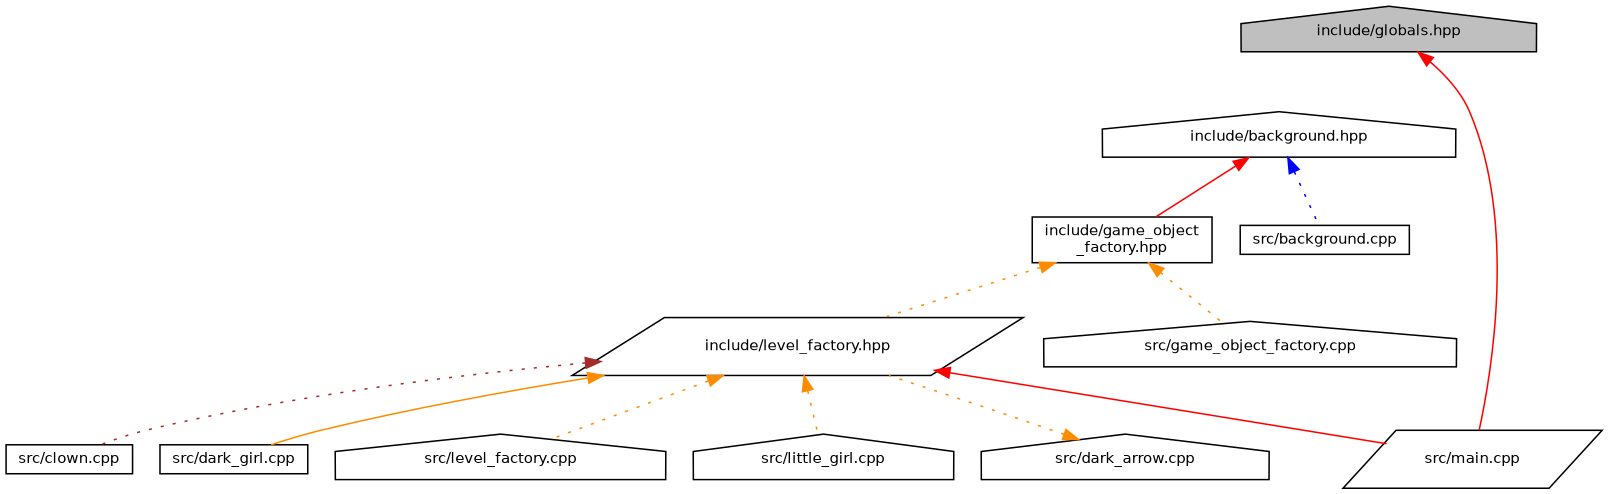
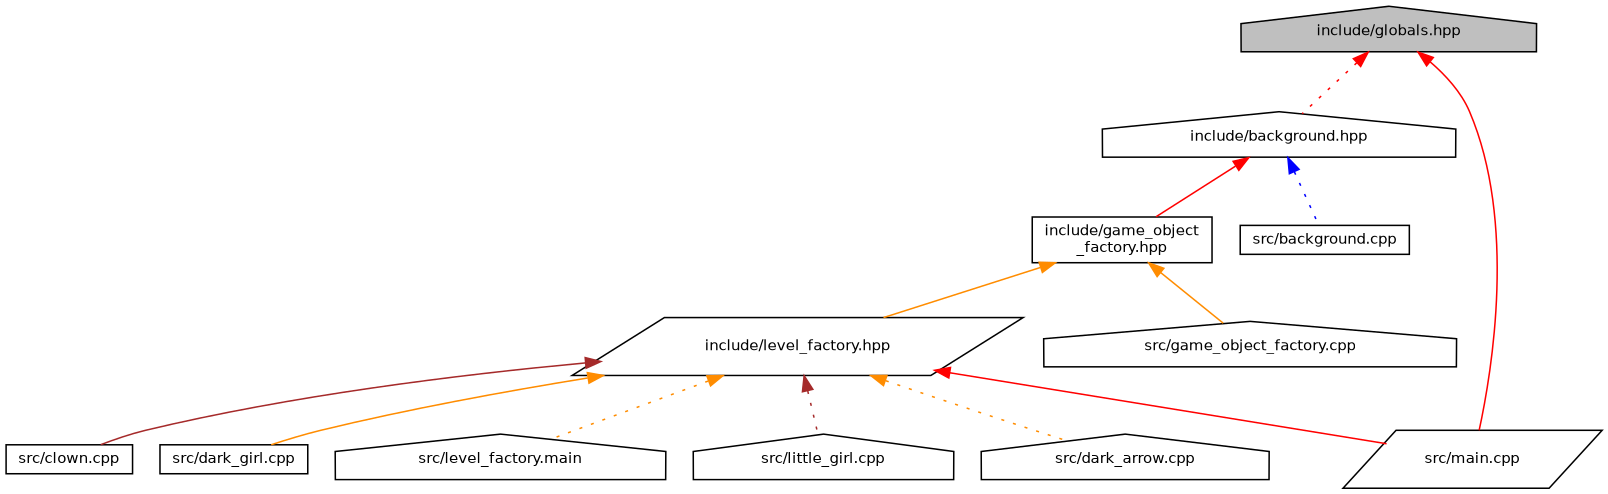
none -> (1330, 88)
(962, 293) -> (962, 293)
(1192, 298) -> (1192, 298)
(341, 393) -> (341, 393)
(977, 405) -> (976, 411)
(813, 413) -> (813, 413)
(501, 459) -> (501, 459)
